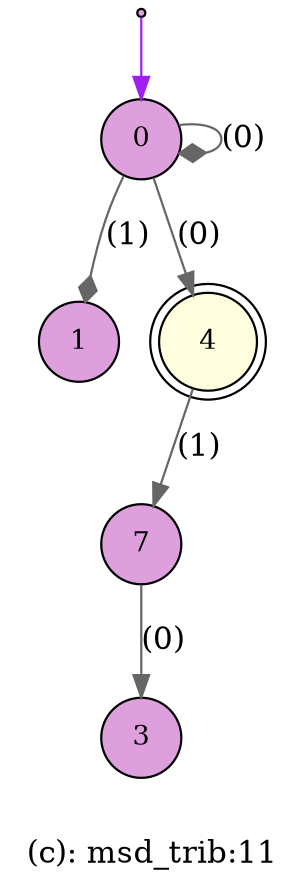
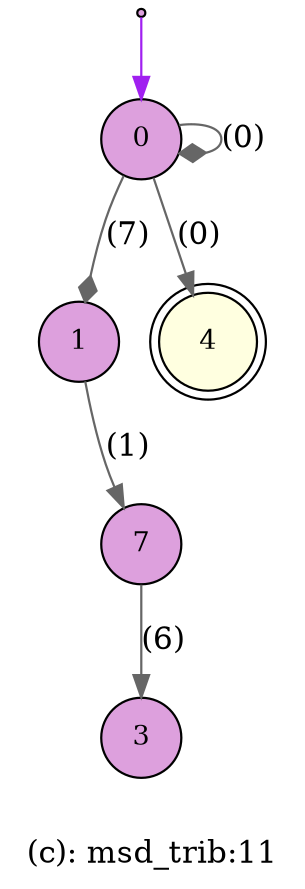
(128, 236) -> (128, 236)
(177, 437) -> (97, 435)
(164, 641) -> (164, 641)
